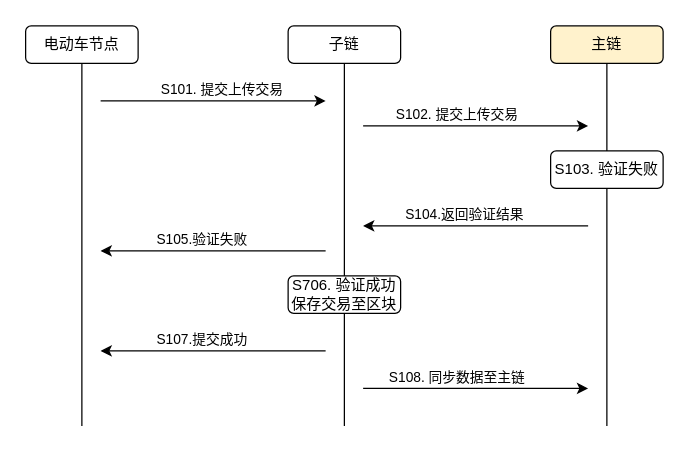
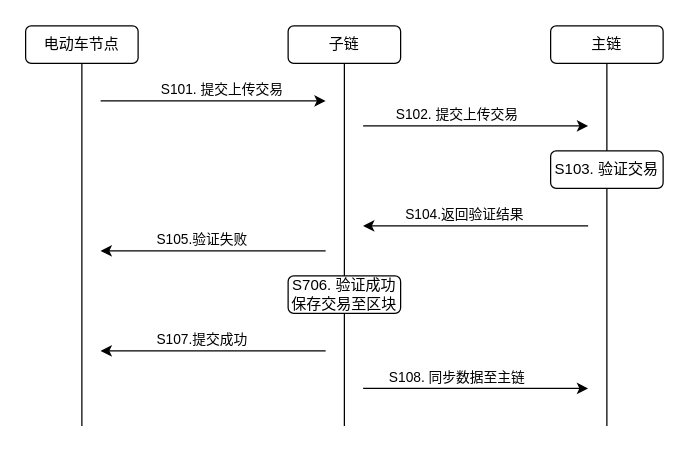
(607, 44) -> (607, 44)
(607, 169) -> (607, 169)
